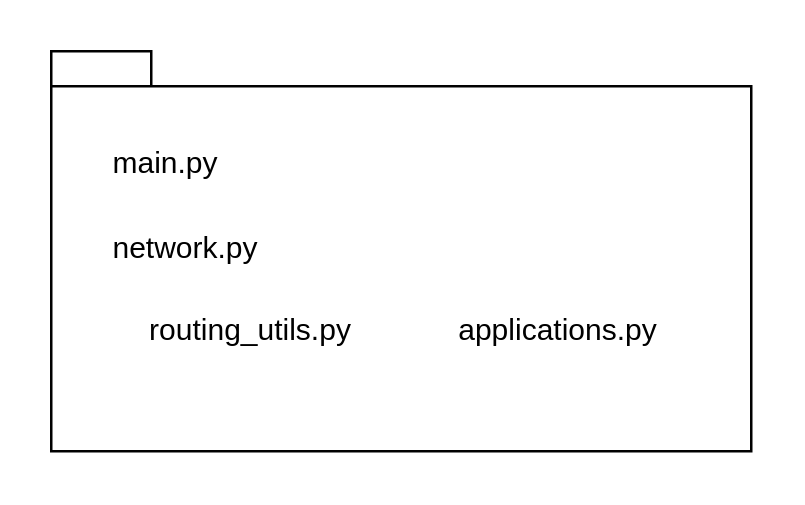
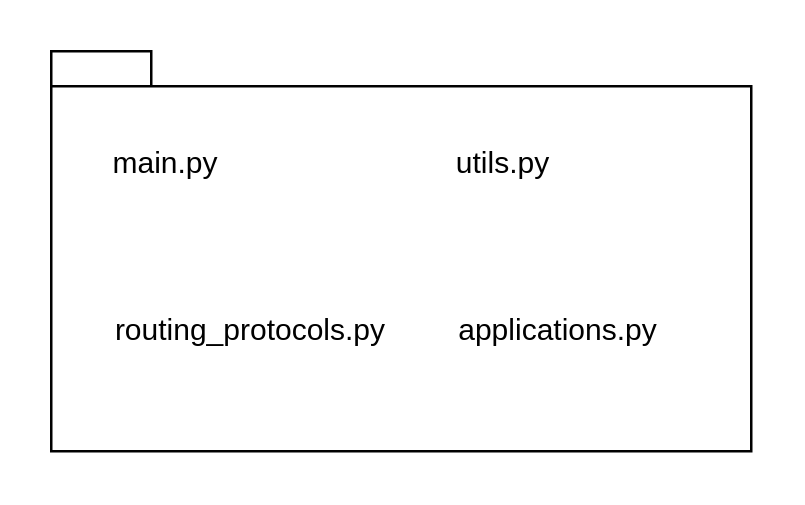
none -> (504, 164)
(186, 249) -> none
(251, 331) -> (251, 331)
